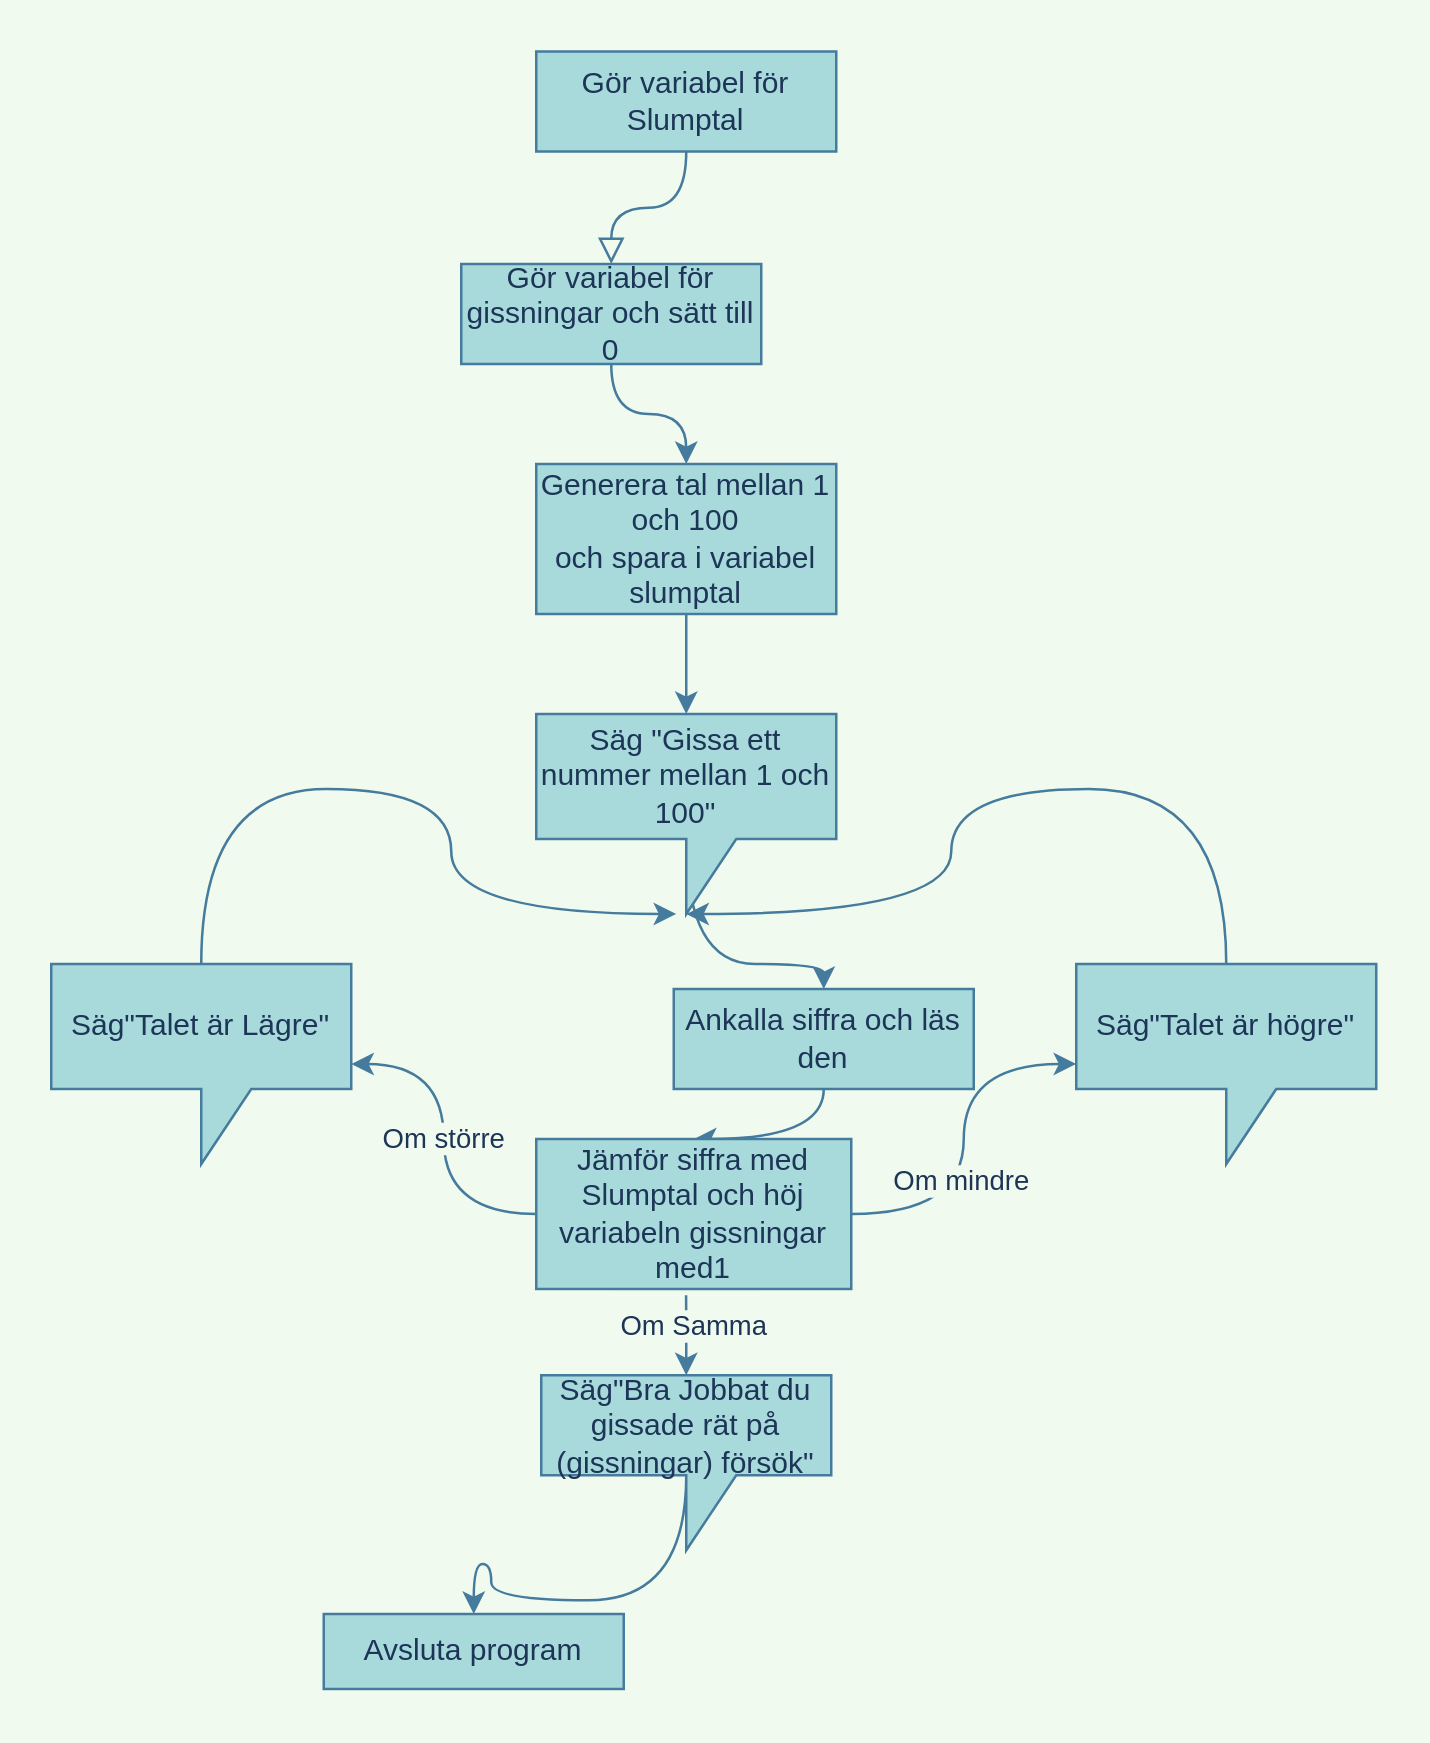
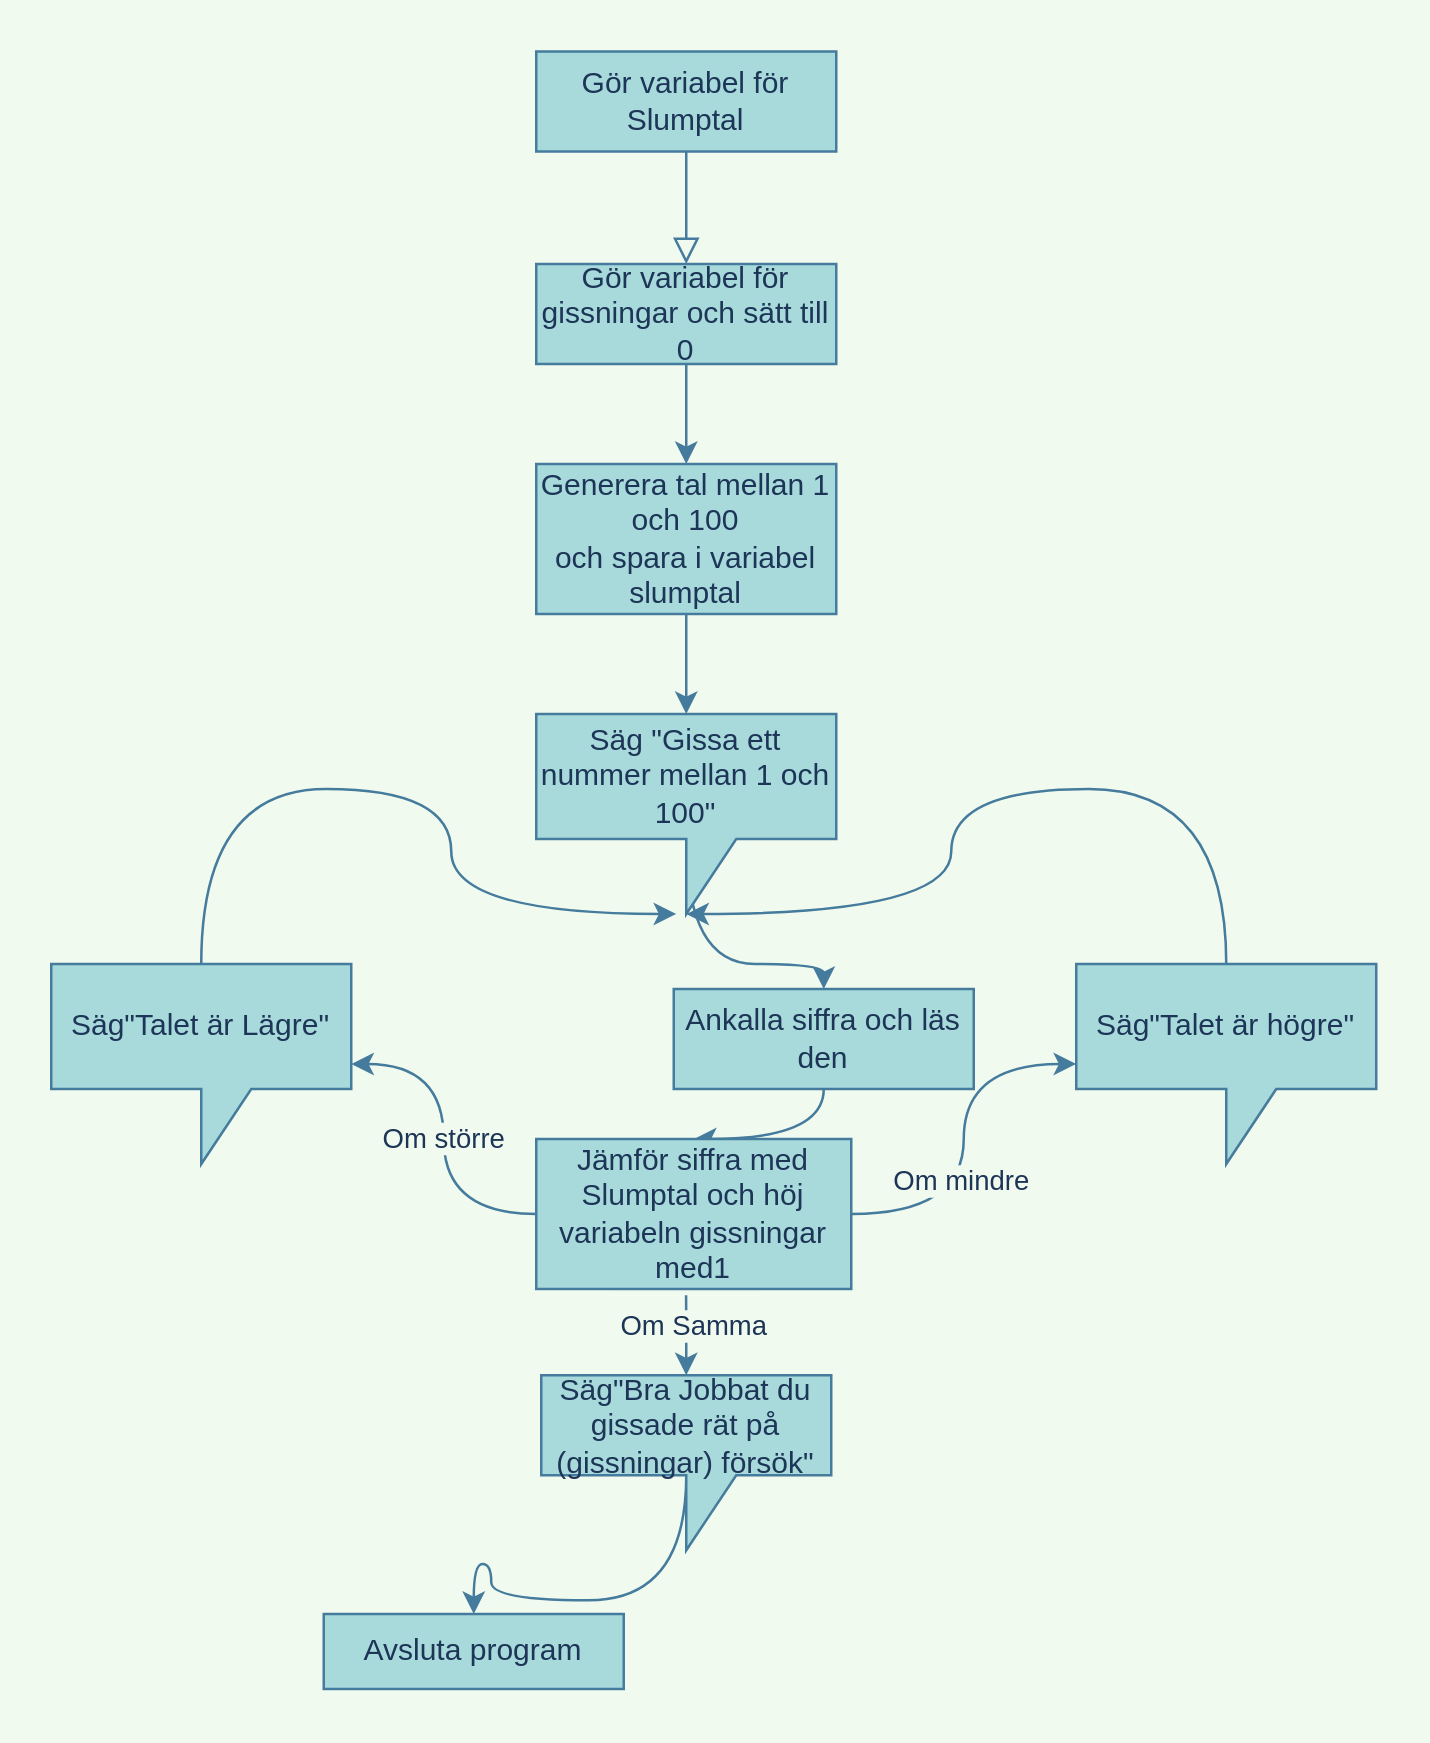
(611, 314) -> (686, 314)
